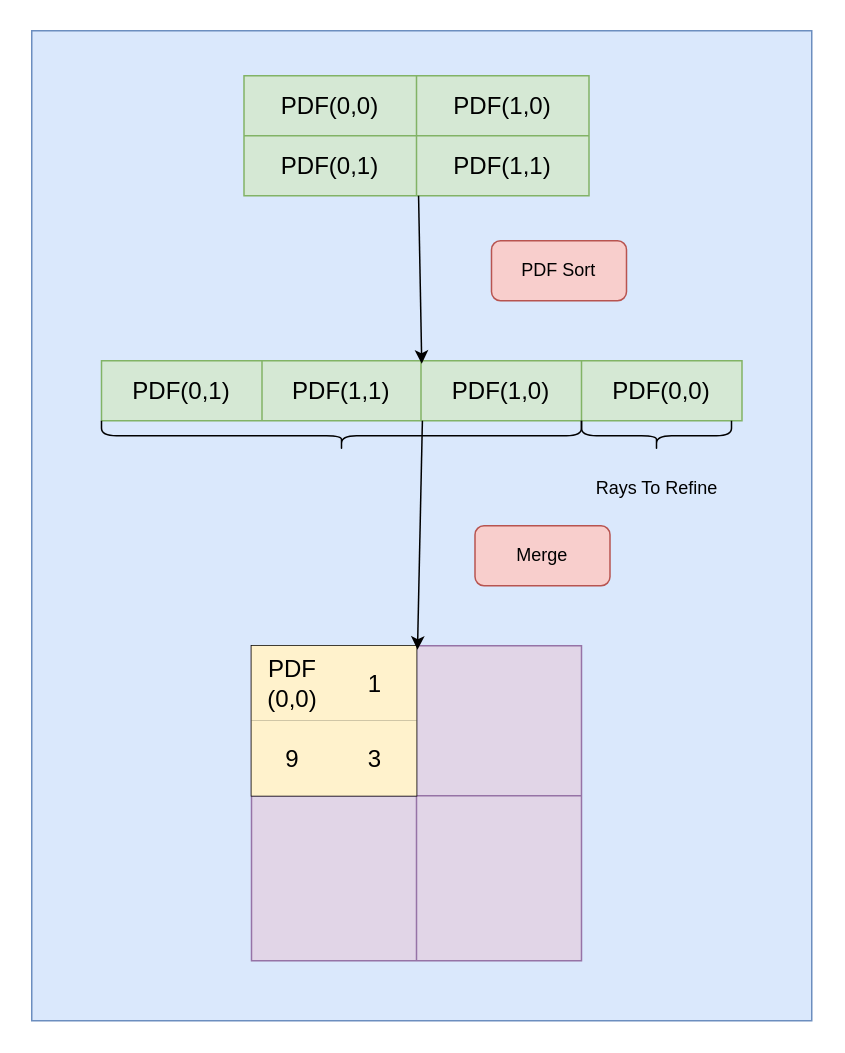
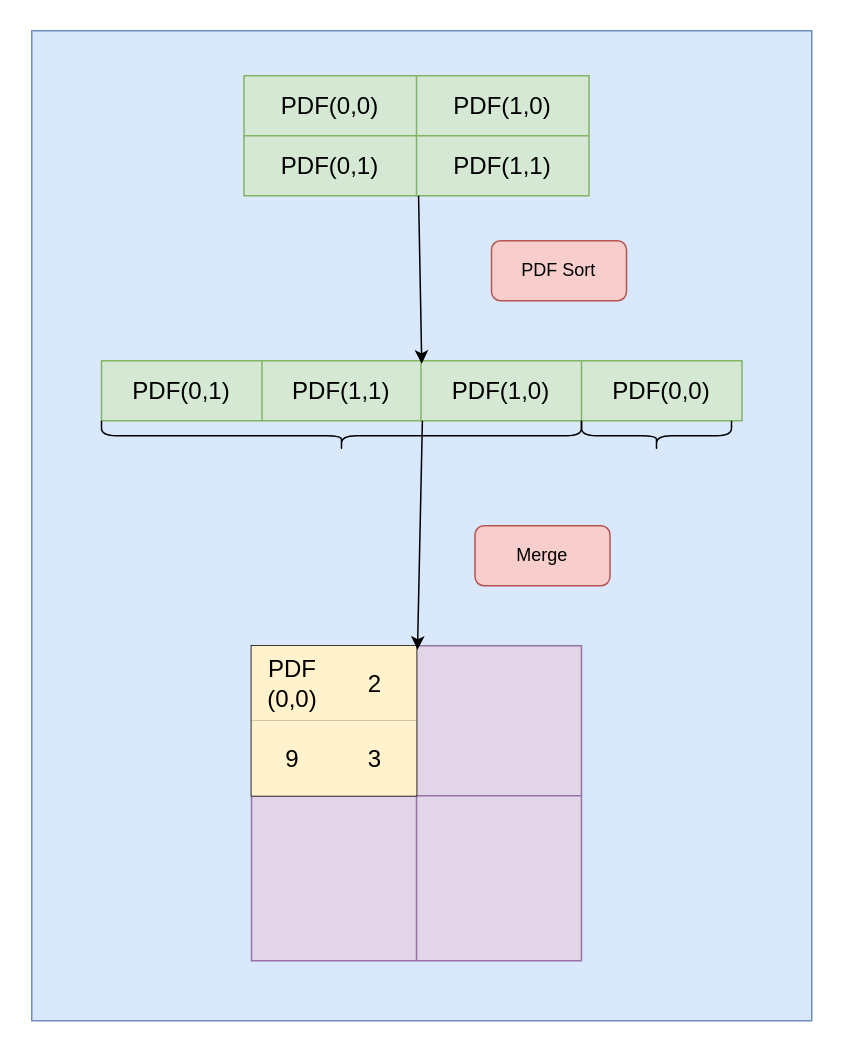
(656, 488) -> none
(375, 683) -> (375, 683)
